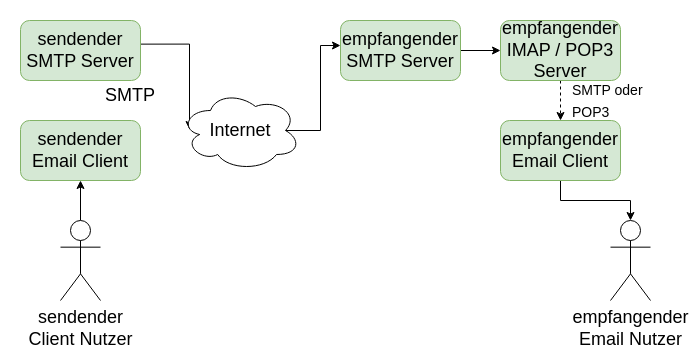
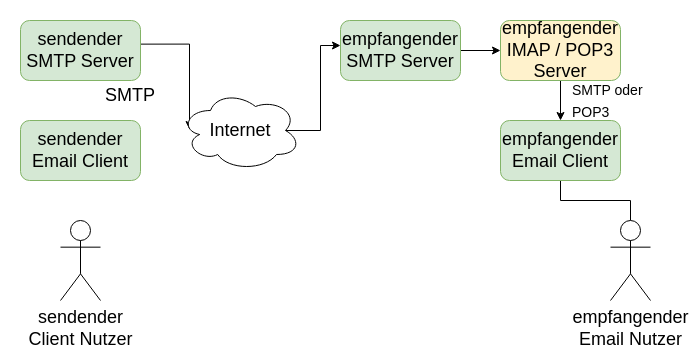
(561, 51) -> (561, 51)
(561, 97) -> (561, 97)
(81, 204) -> none
(631, 212) -> (631, 215)
